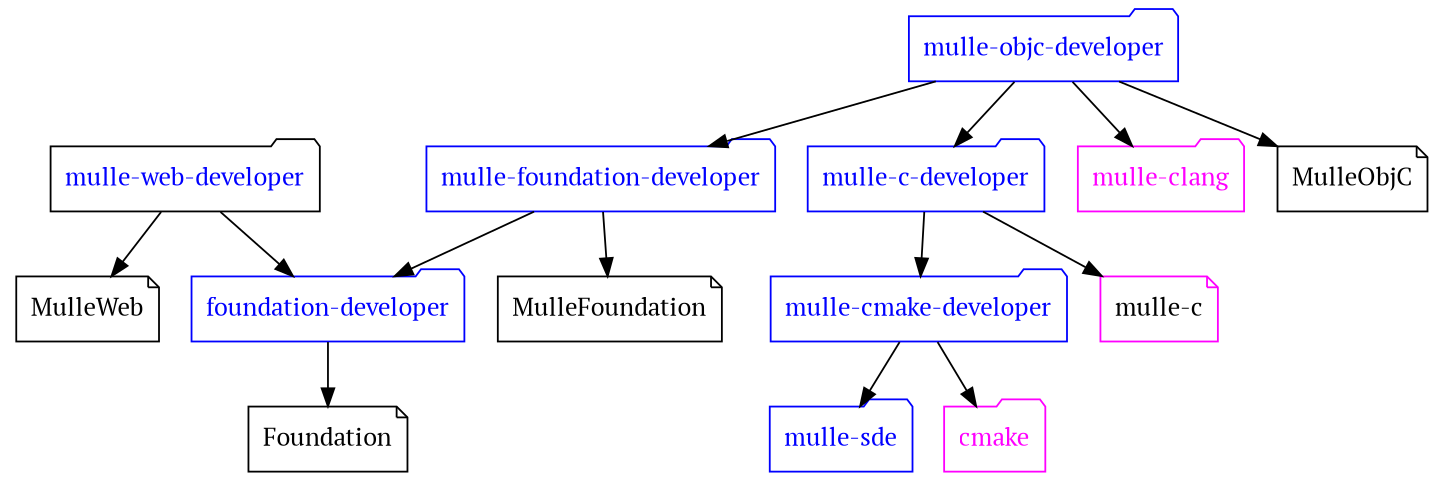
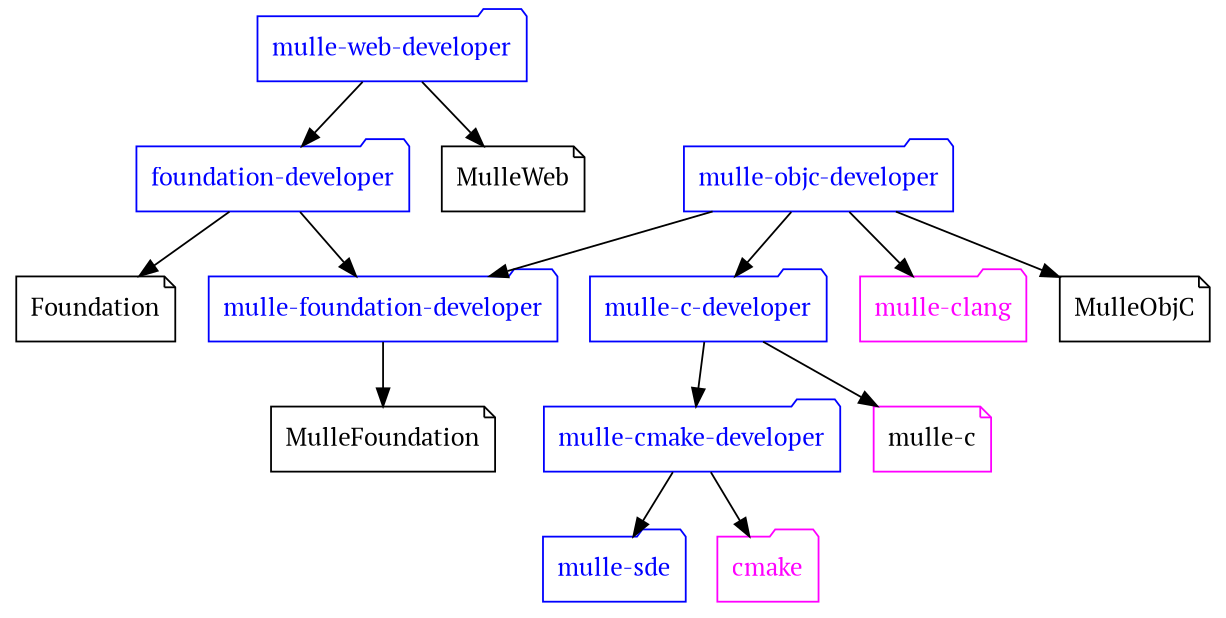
(185, 179) -> (392, 49)
(472, 240) -> (322, 237)
